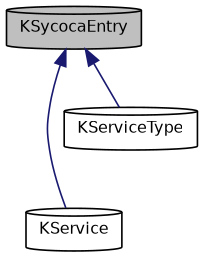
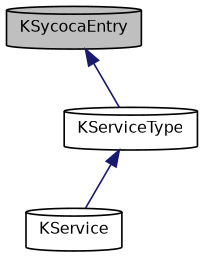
(48, 137) -> (98, 186)
